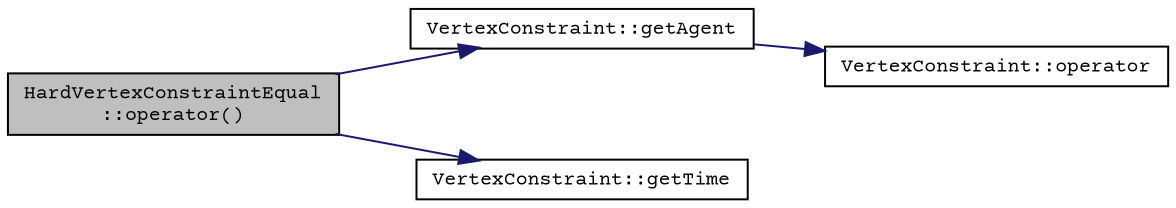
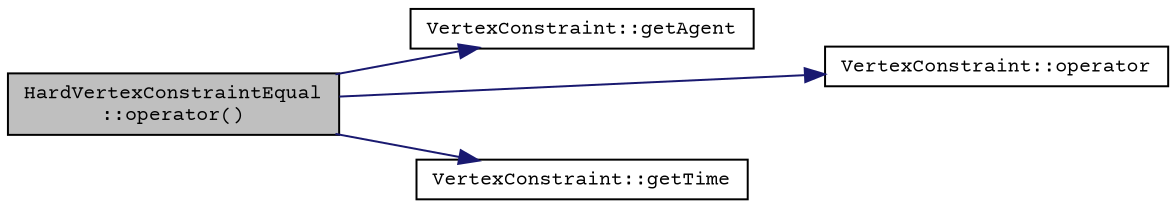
(780, 47) -> (572, 86)
